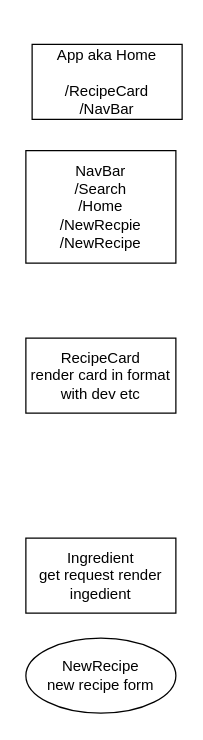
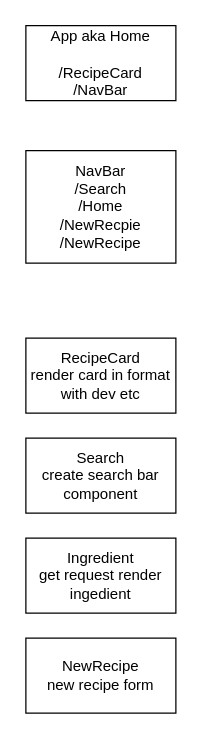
(107, 82) -> (101, 63)
none -> (101, 476)
(101, 676) -> (101, 676)
